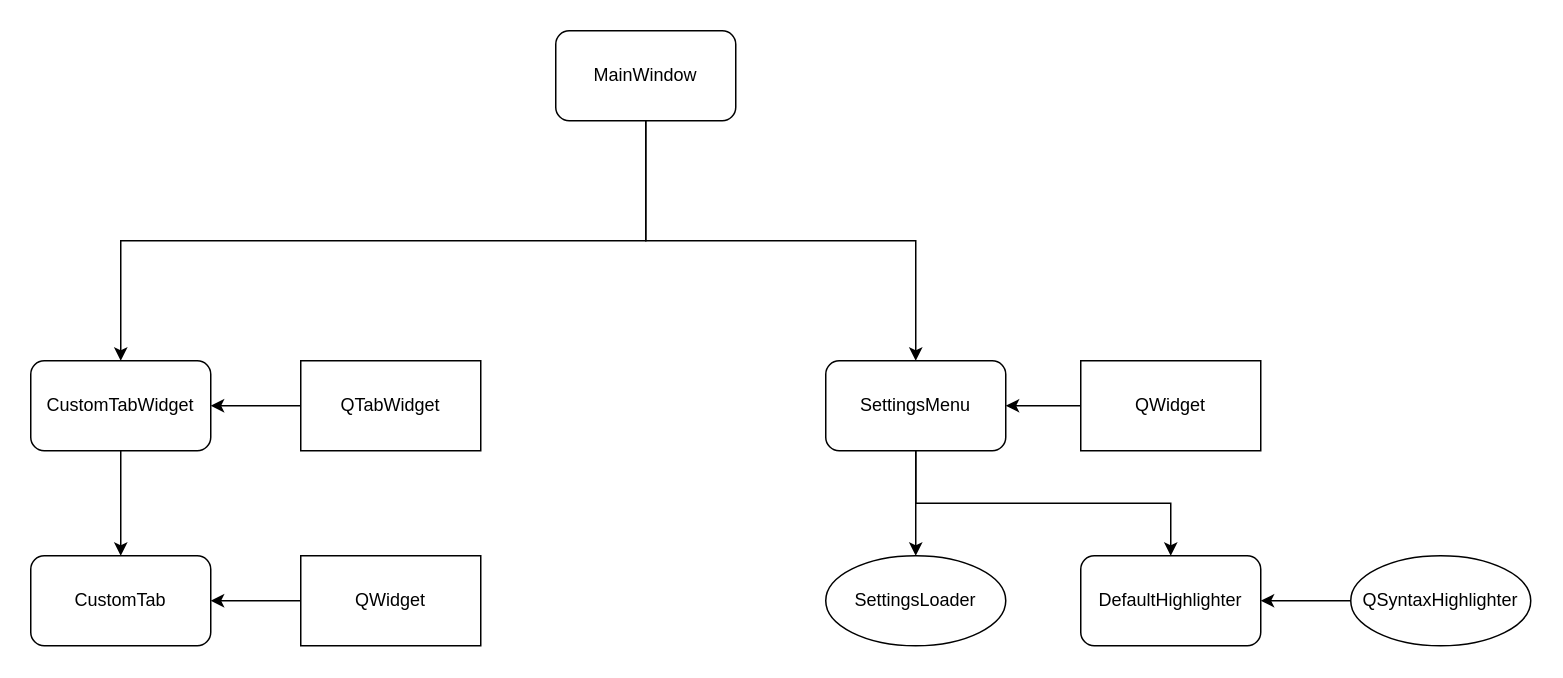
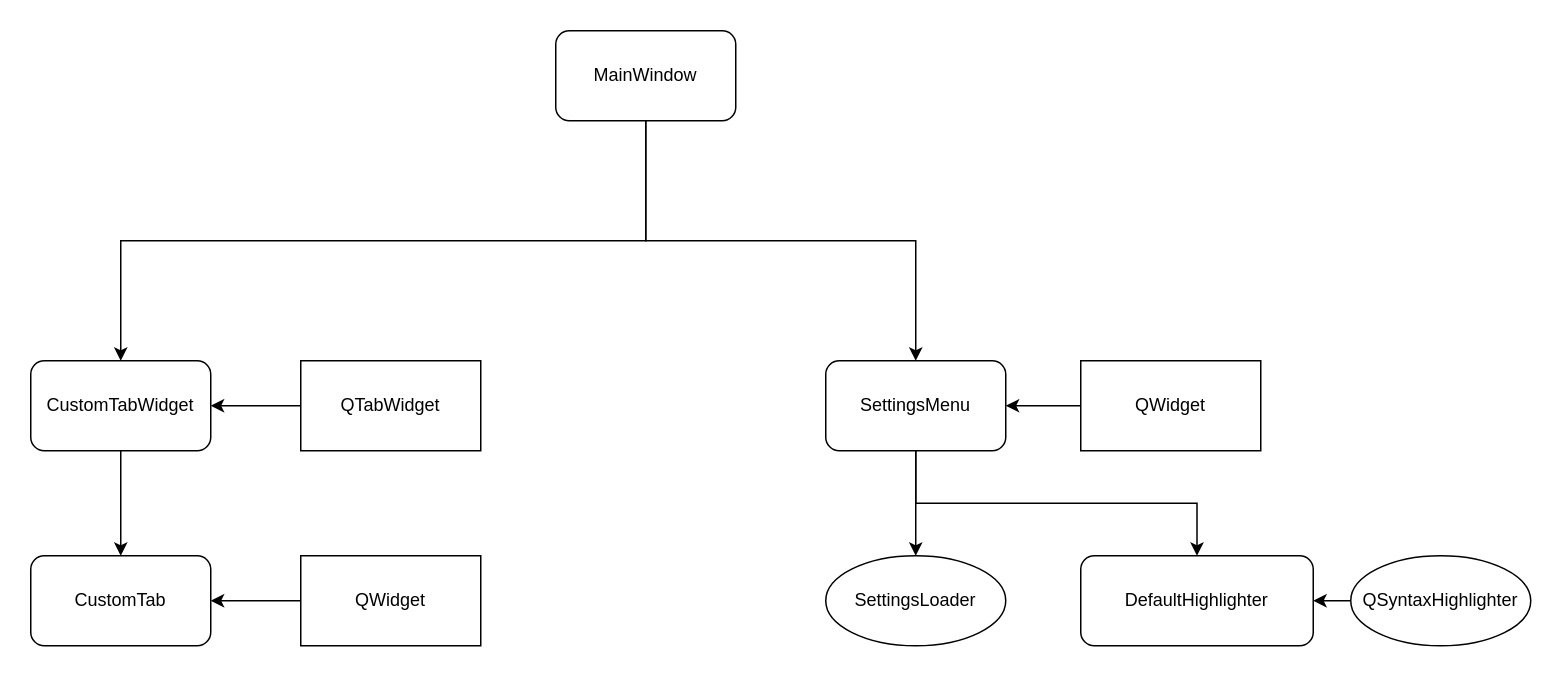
(1171, 601) -> (1197, 601)
